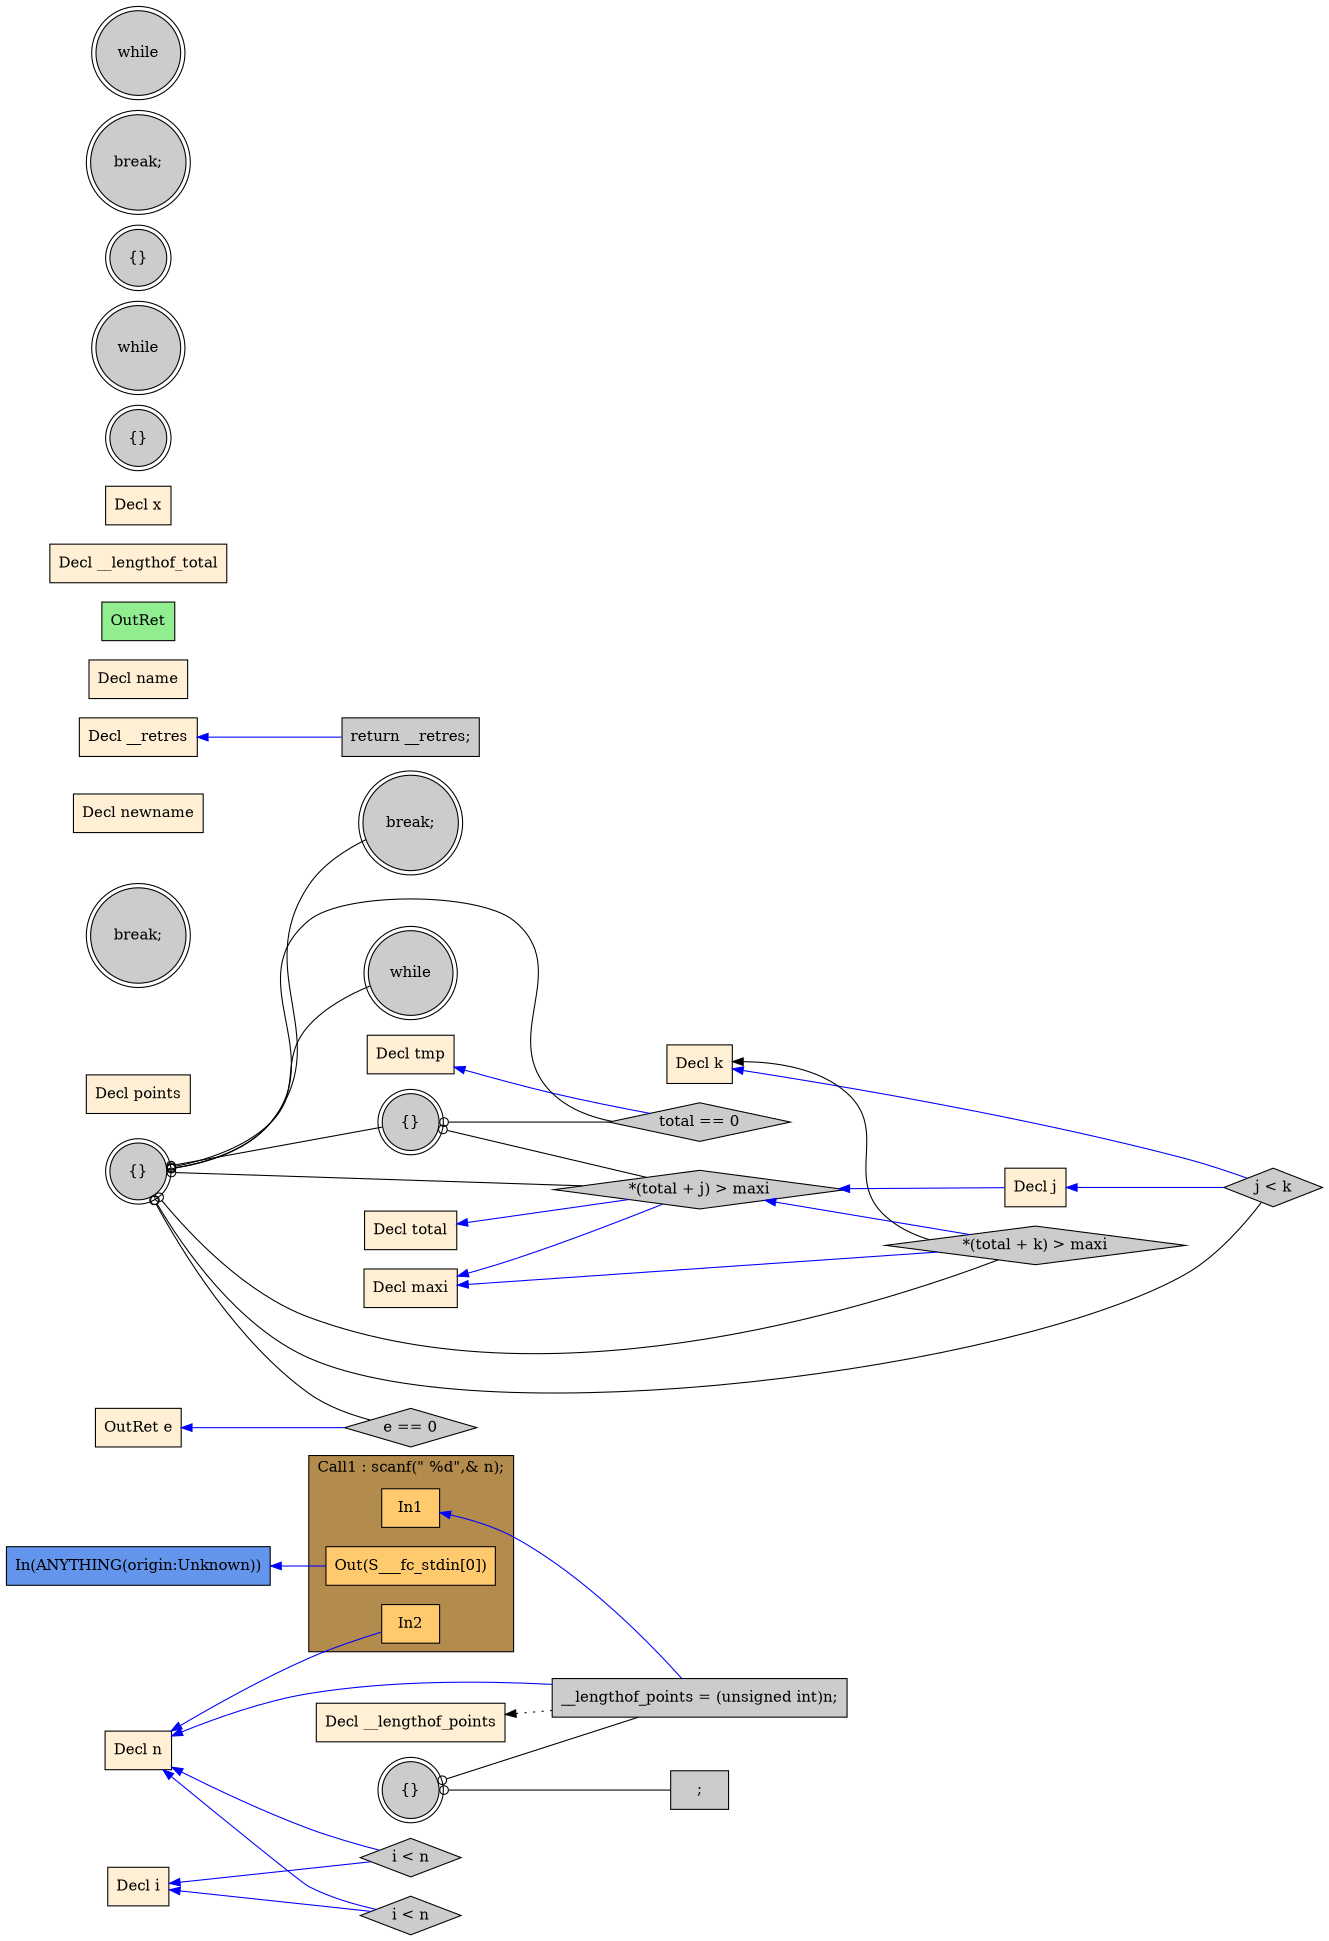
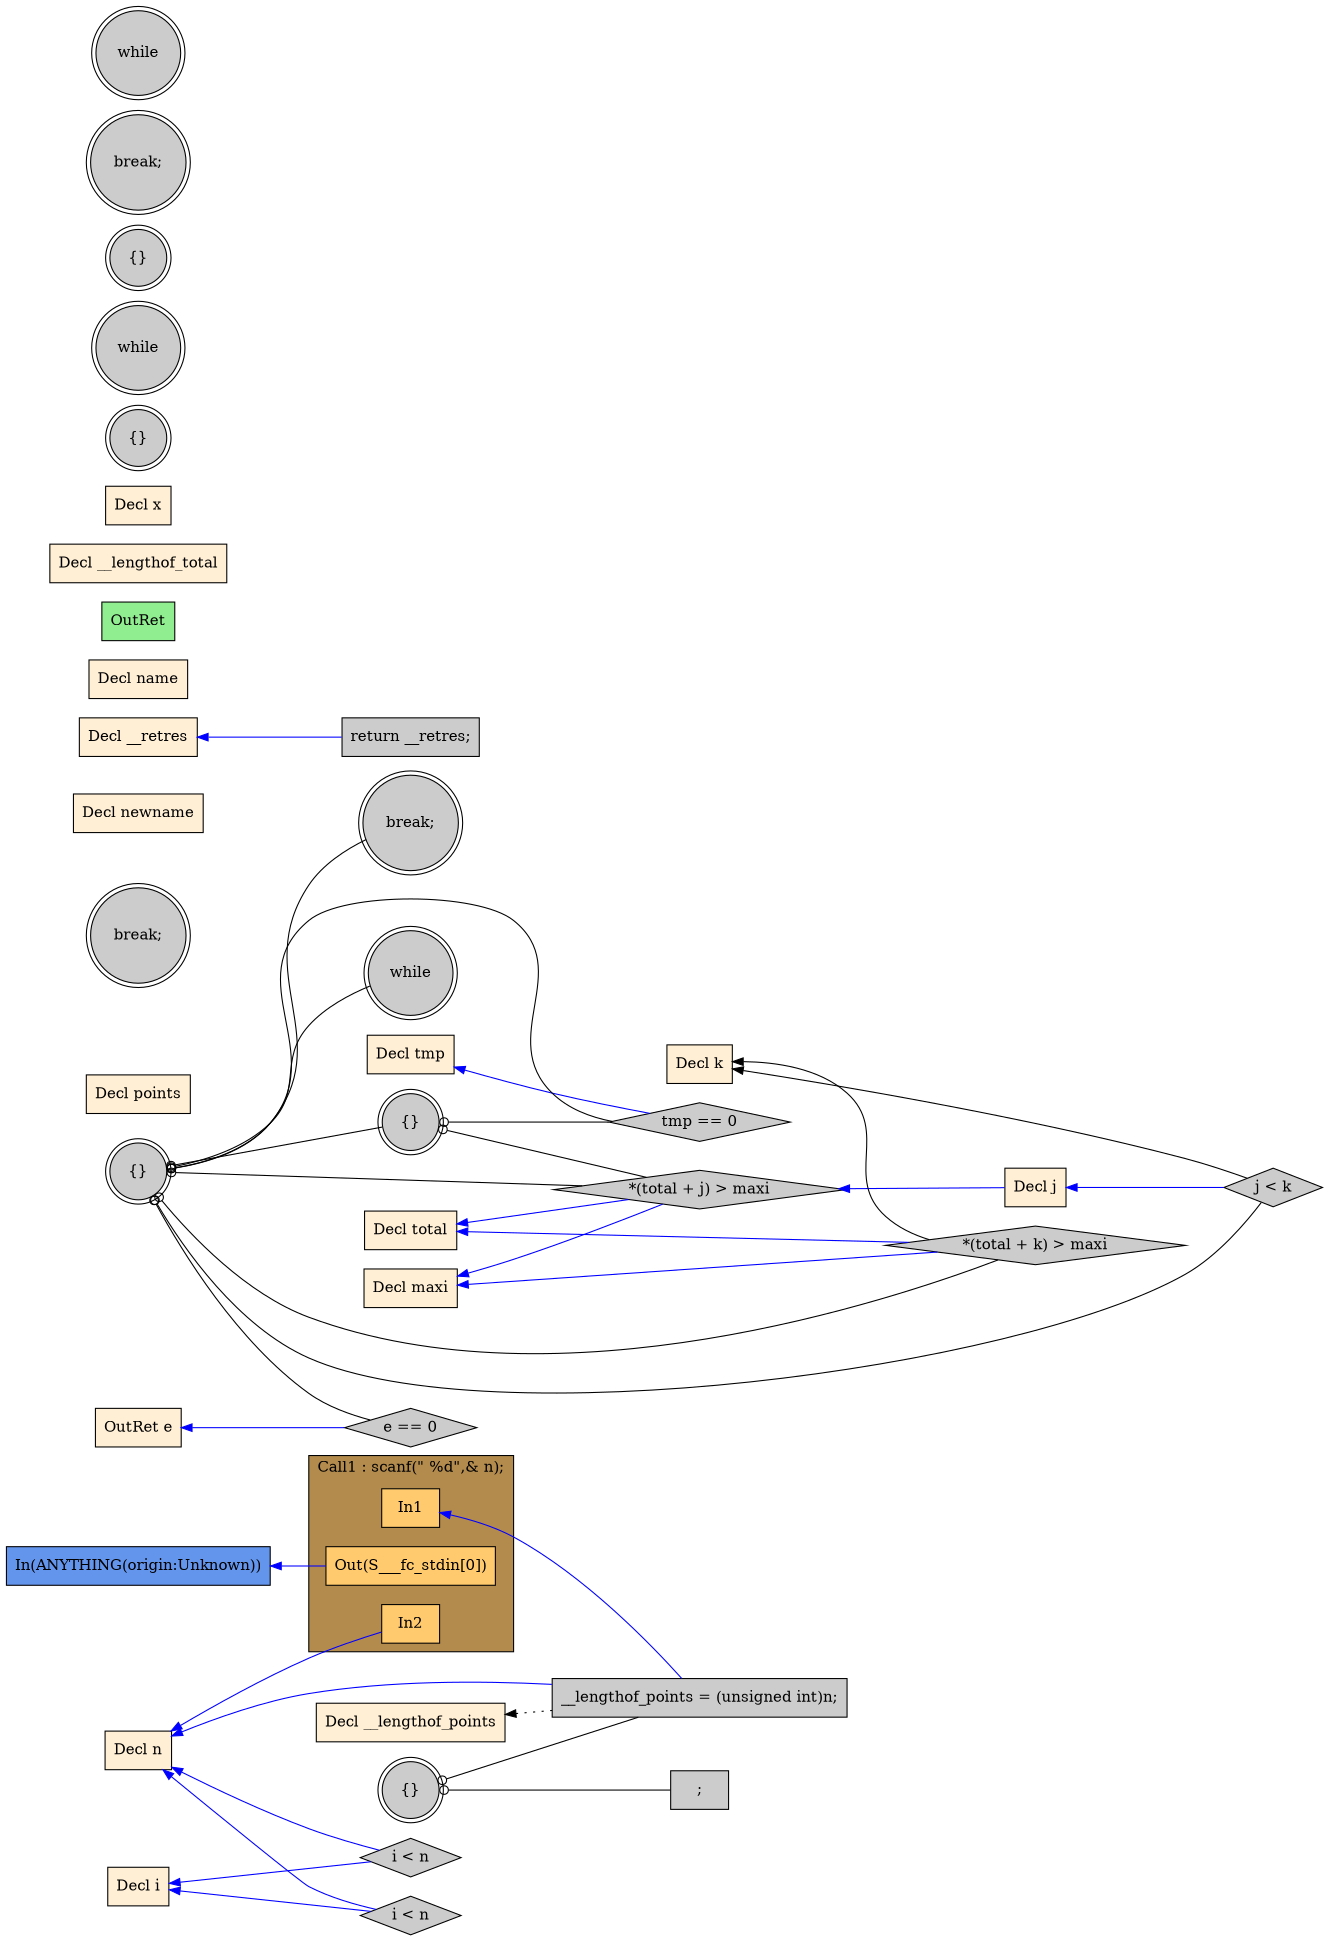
(997, 1116) -> (997, 1116)
(700, 1122) -> (700, 1122)
(873, 1218) -> (688, 1237)
